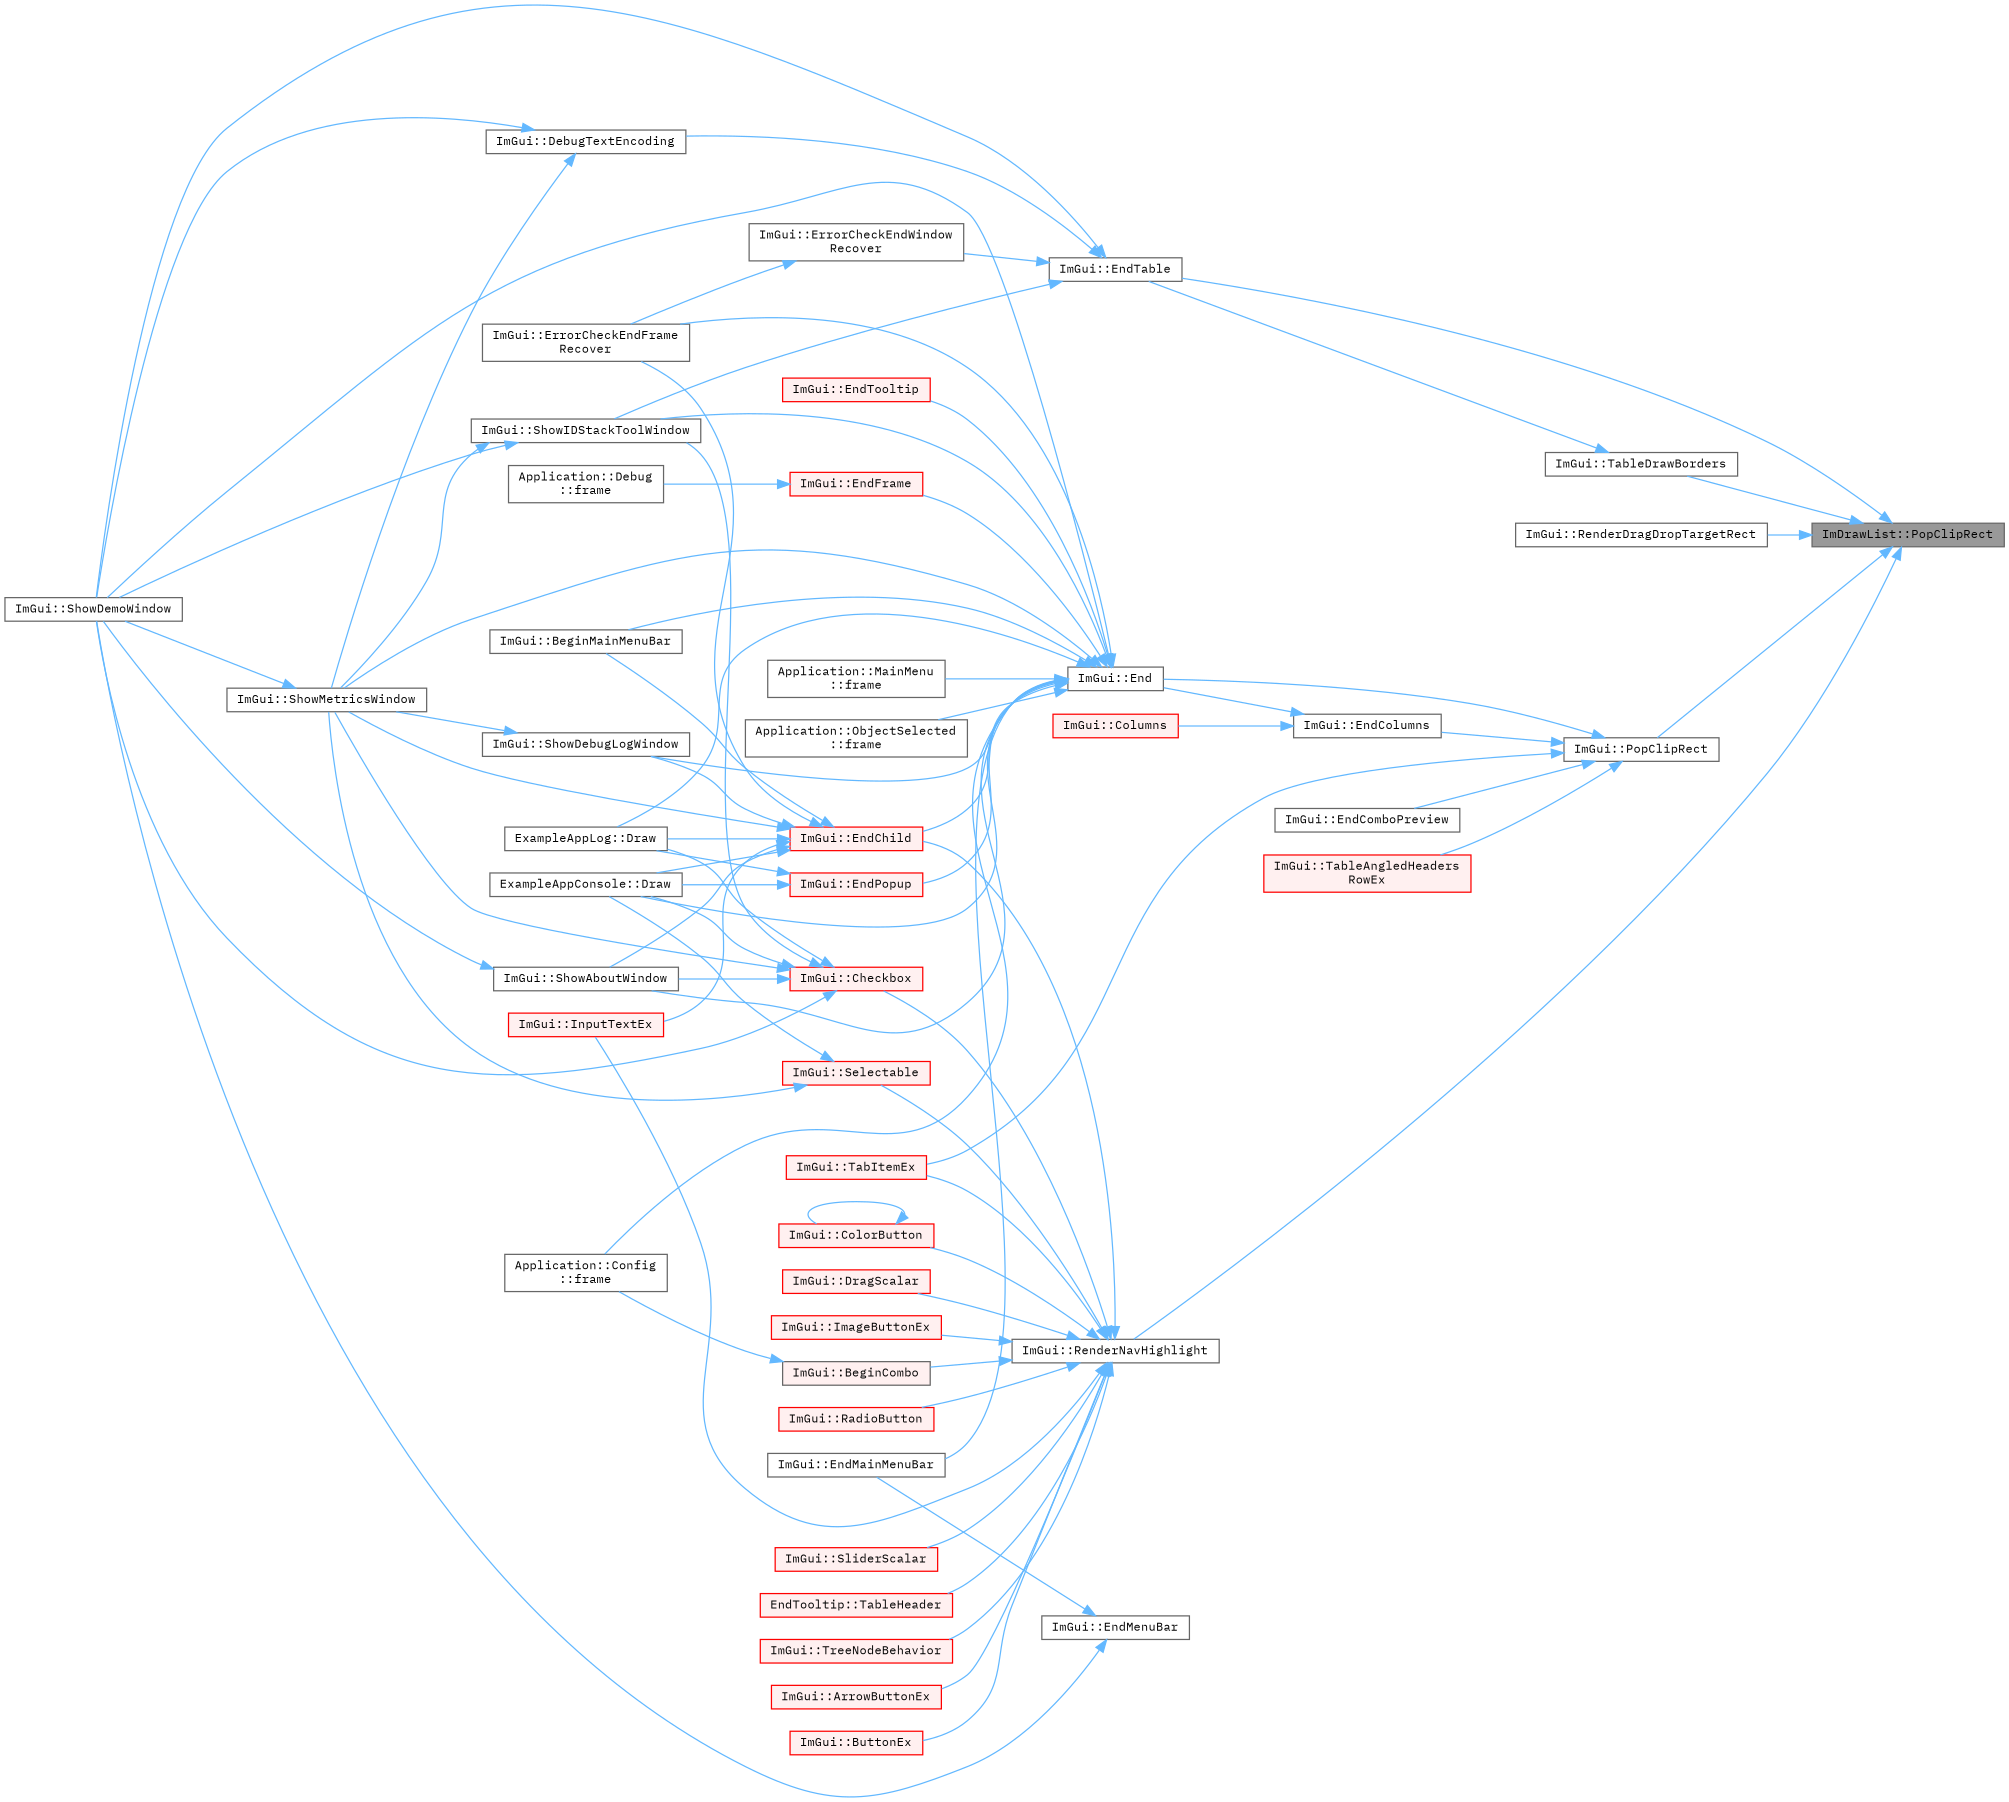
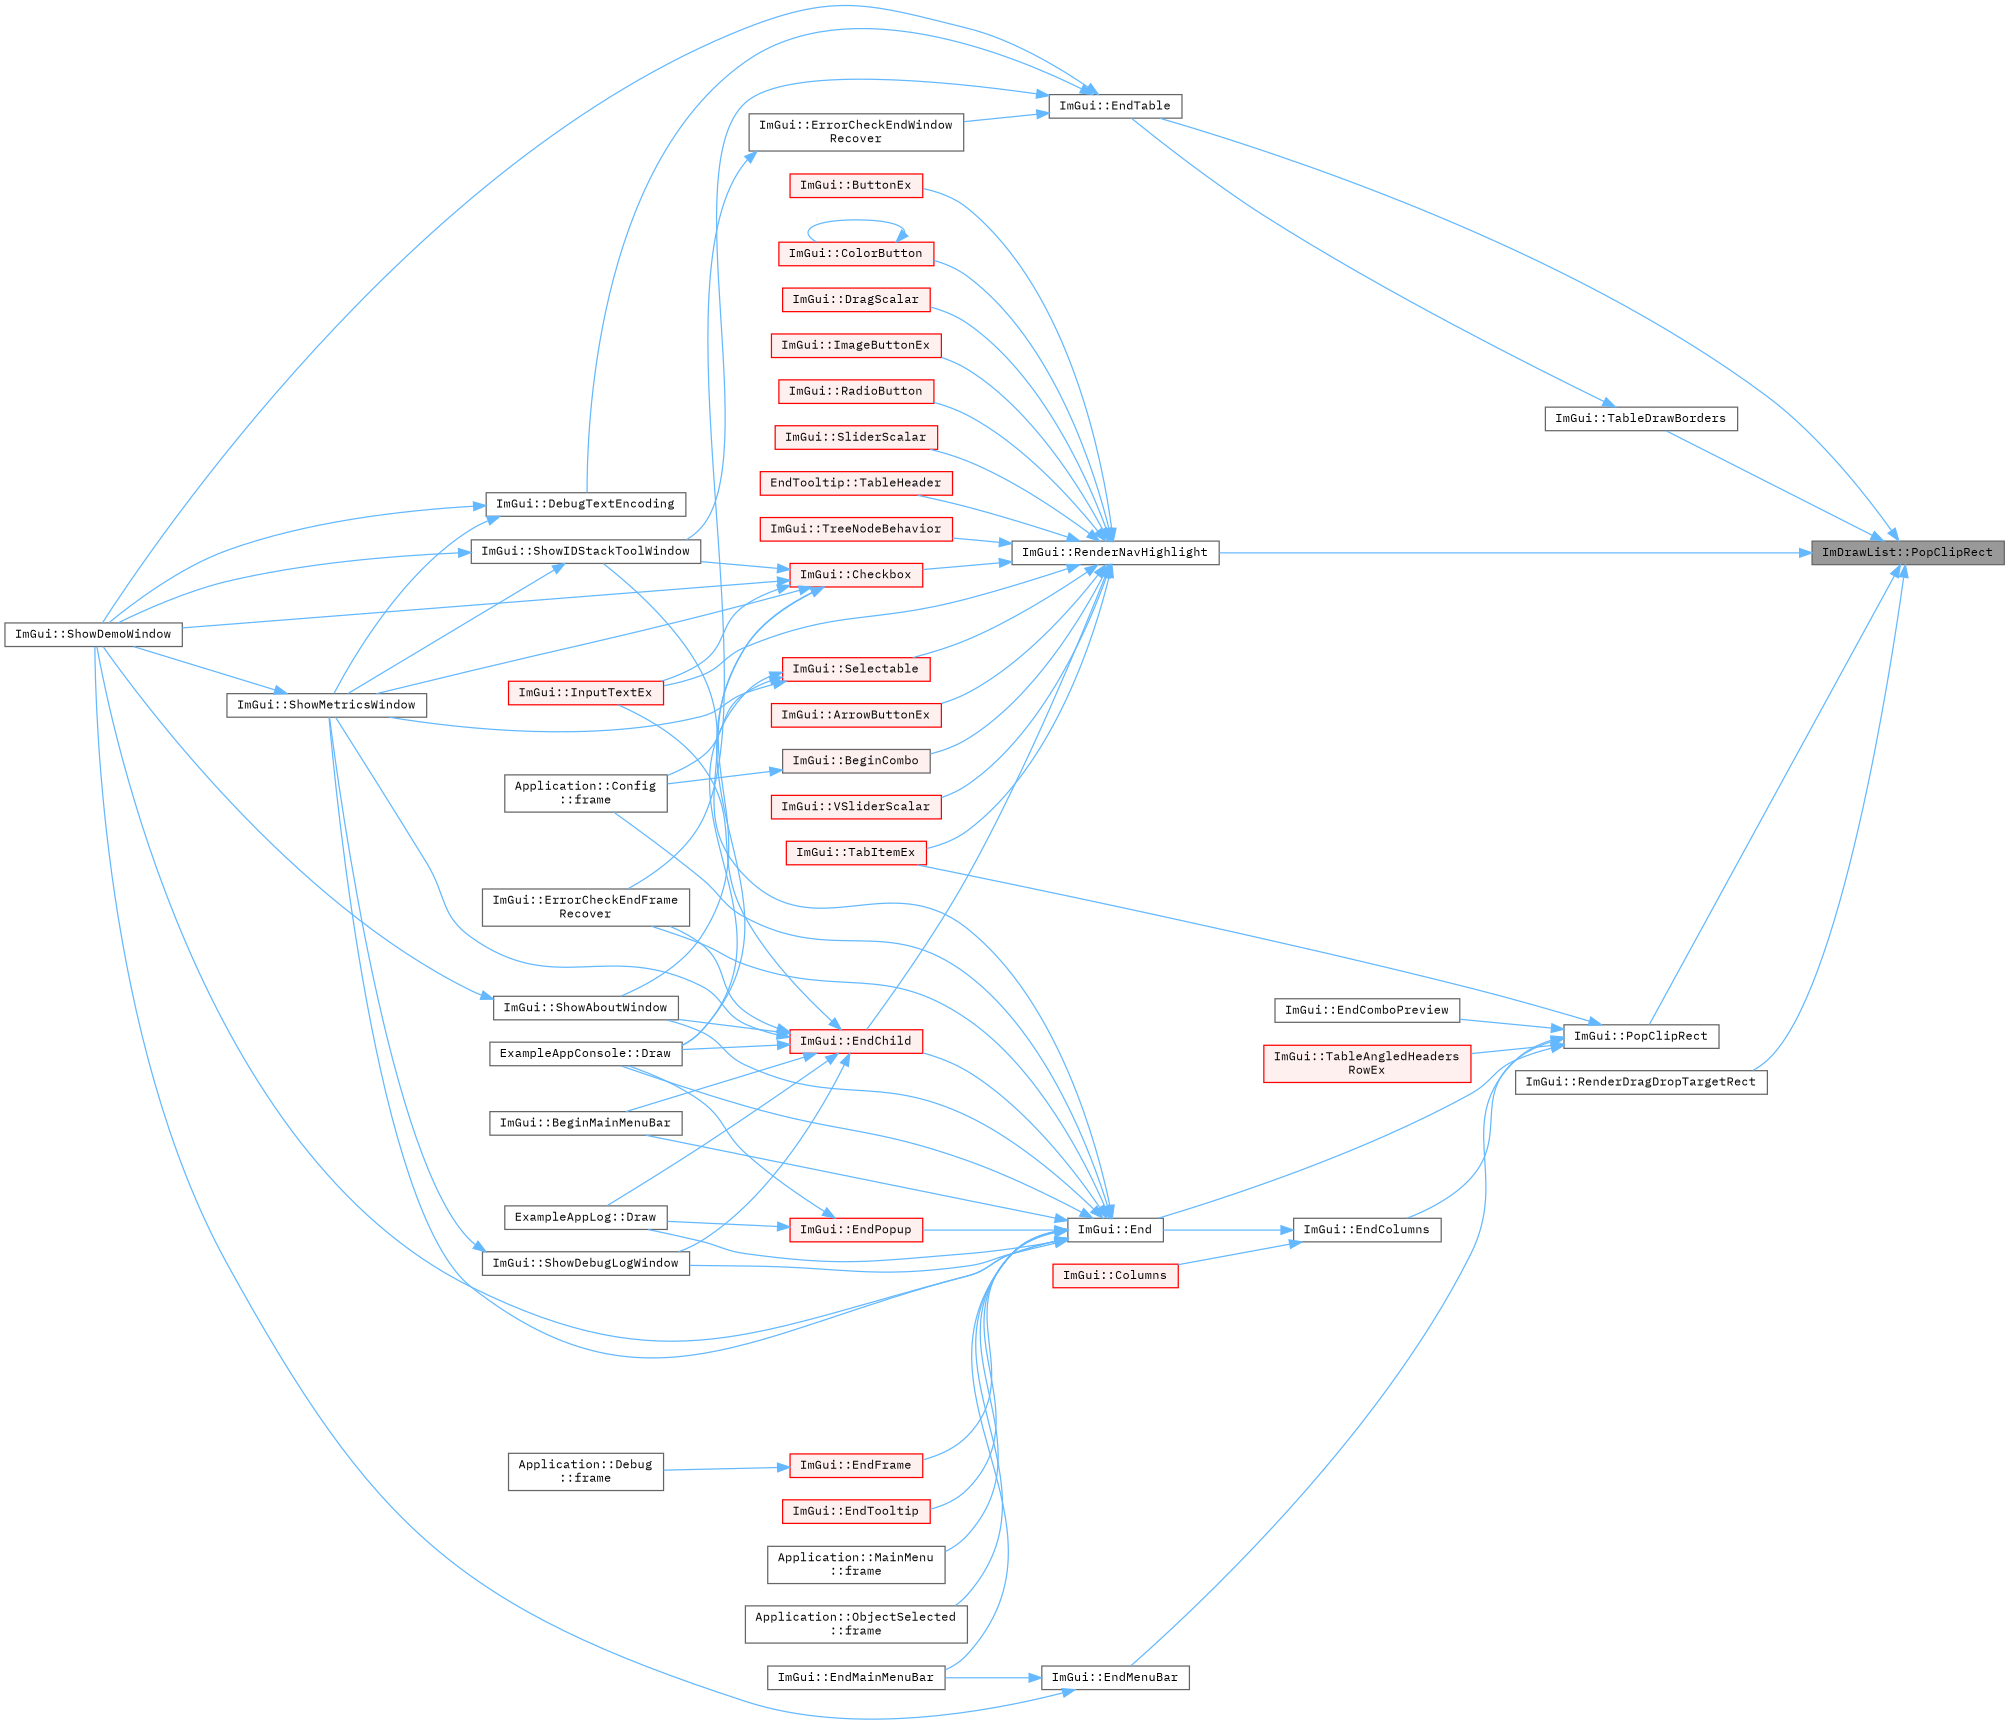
none -> (705, 754)
none -> (856, 807)
(718, 876) -> (714, 651)
none -> (1395, 1378)
